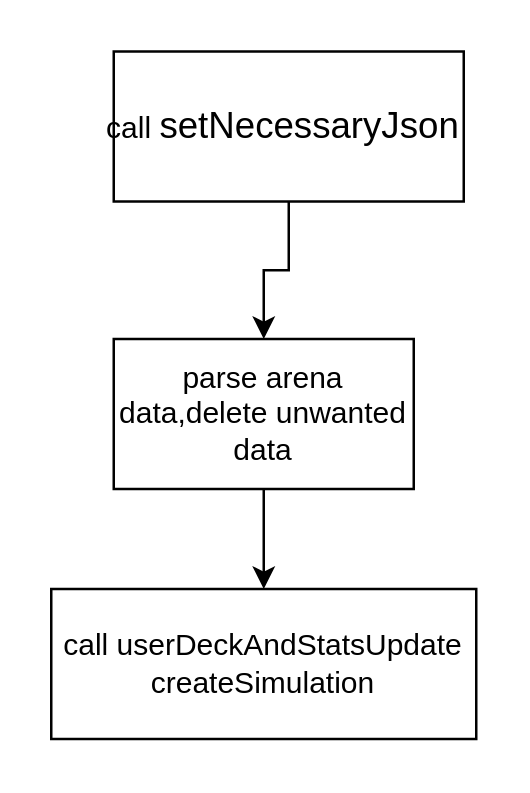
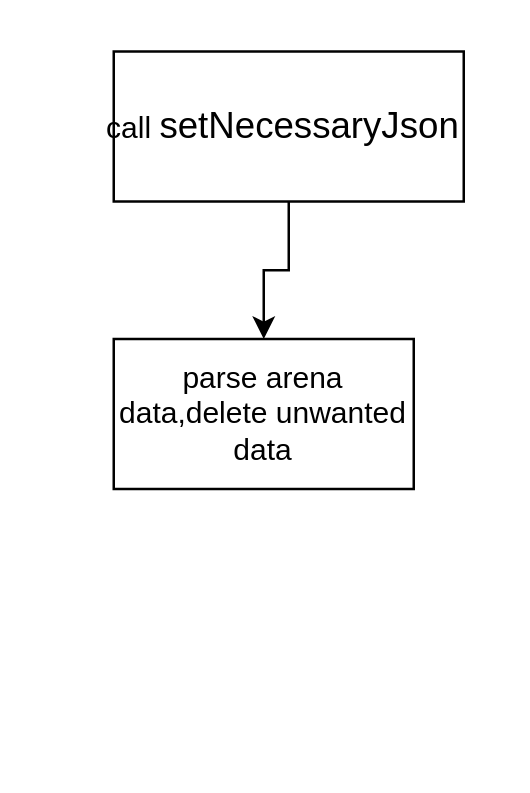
(264, 531) -> none
(264, 664) -> none
